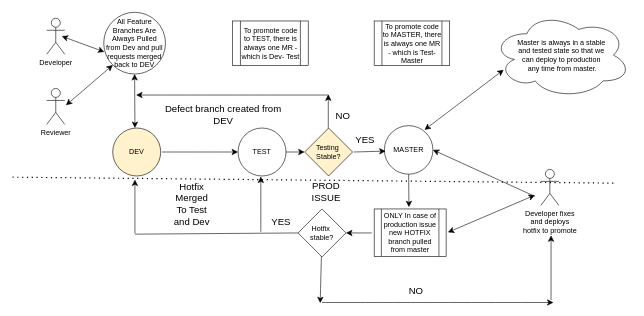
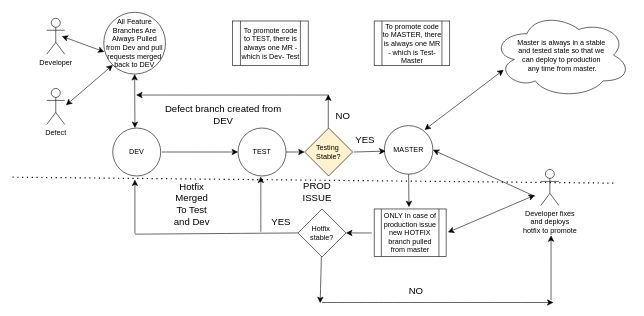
(56, 133) -> (56, 133)
(137, 152) -> (137, 152)
(326, 192) -> (317, 192)
